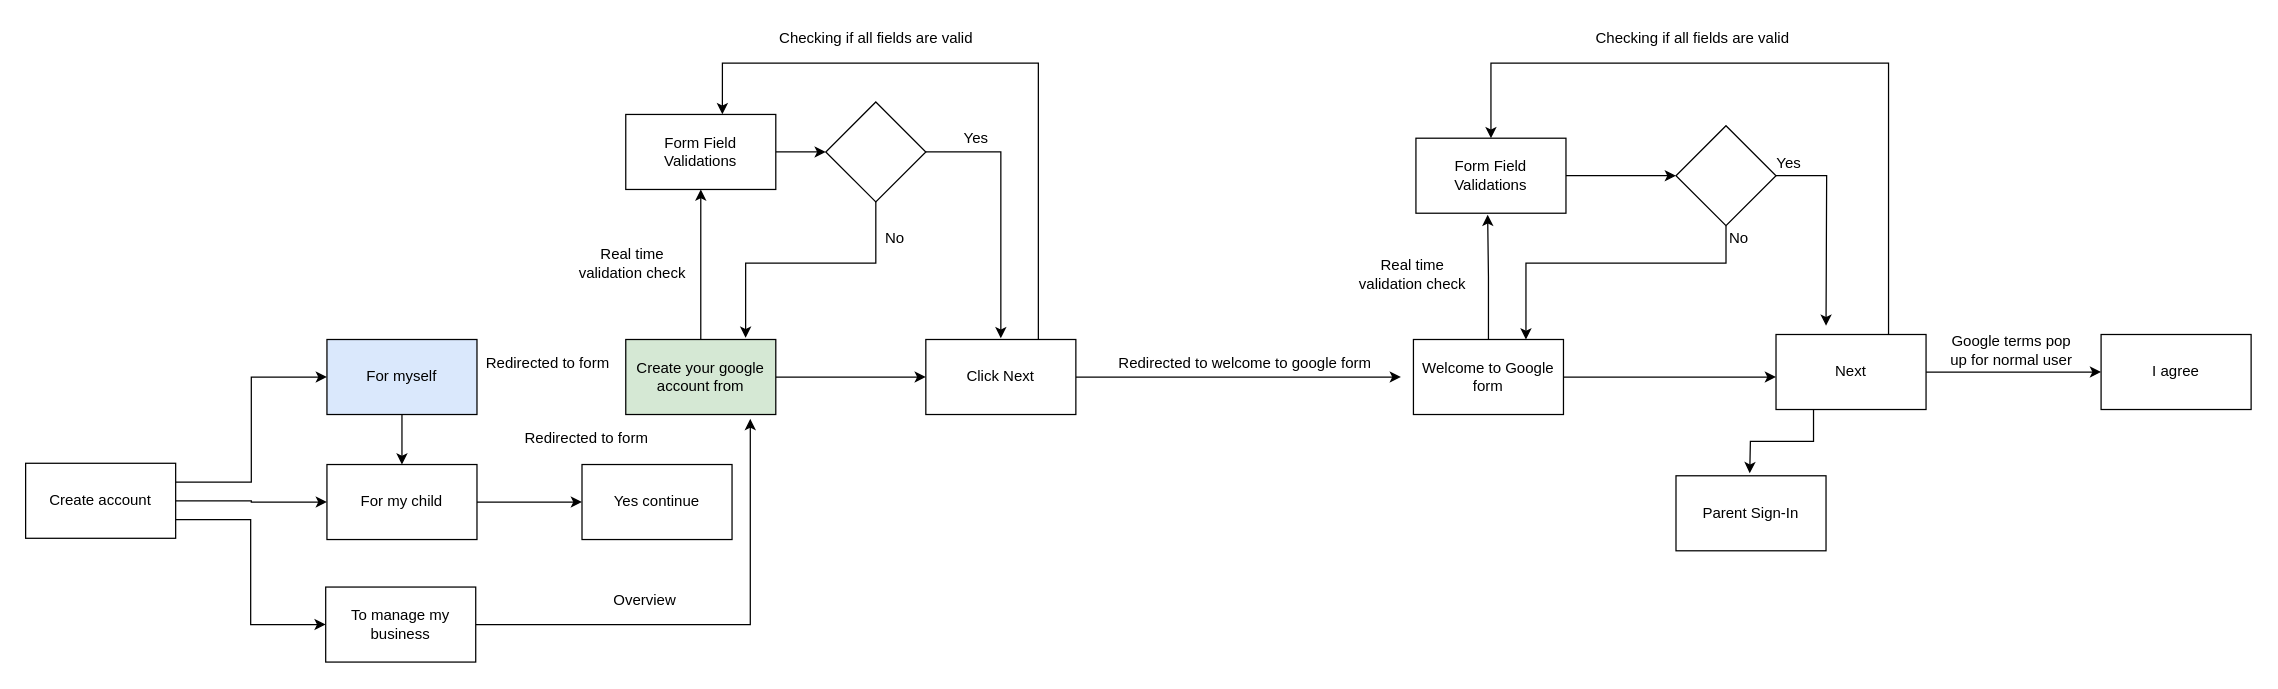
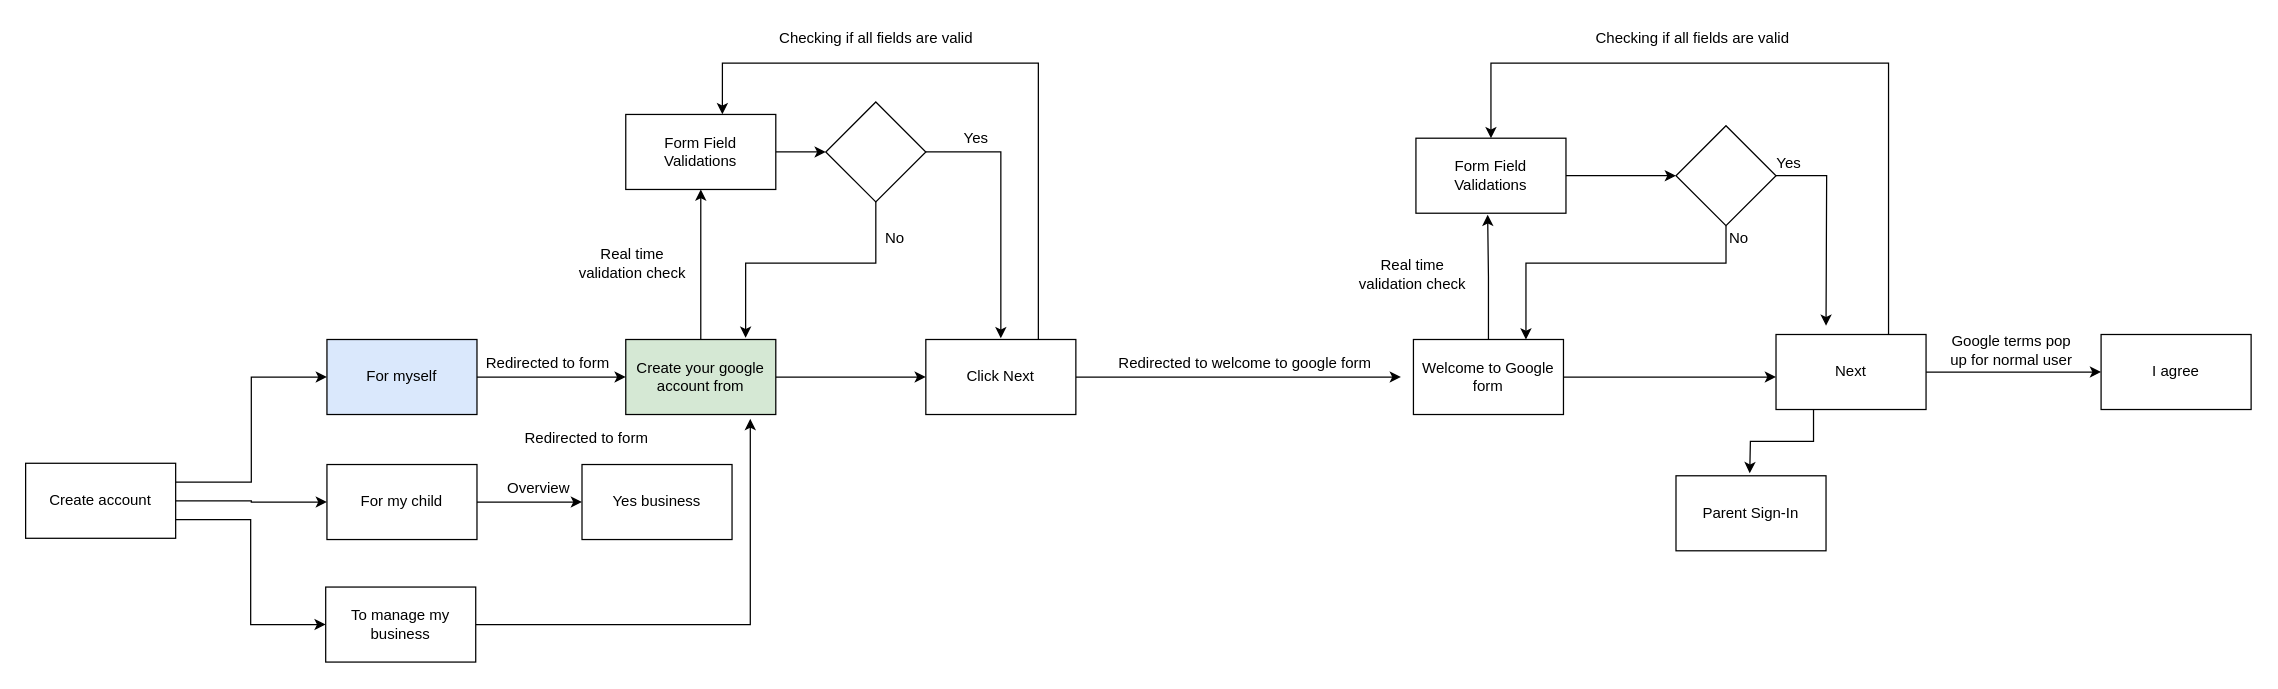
(402, 435) -> (547, 377)
(657, 502) -> (657, 502)
(644, 601) -> (538, 488)
